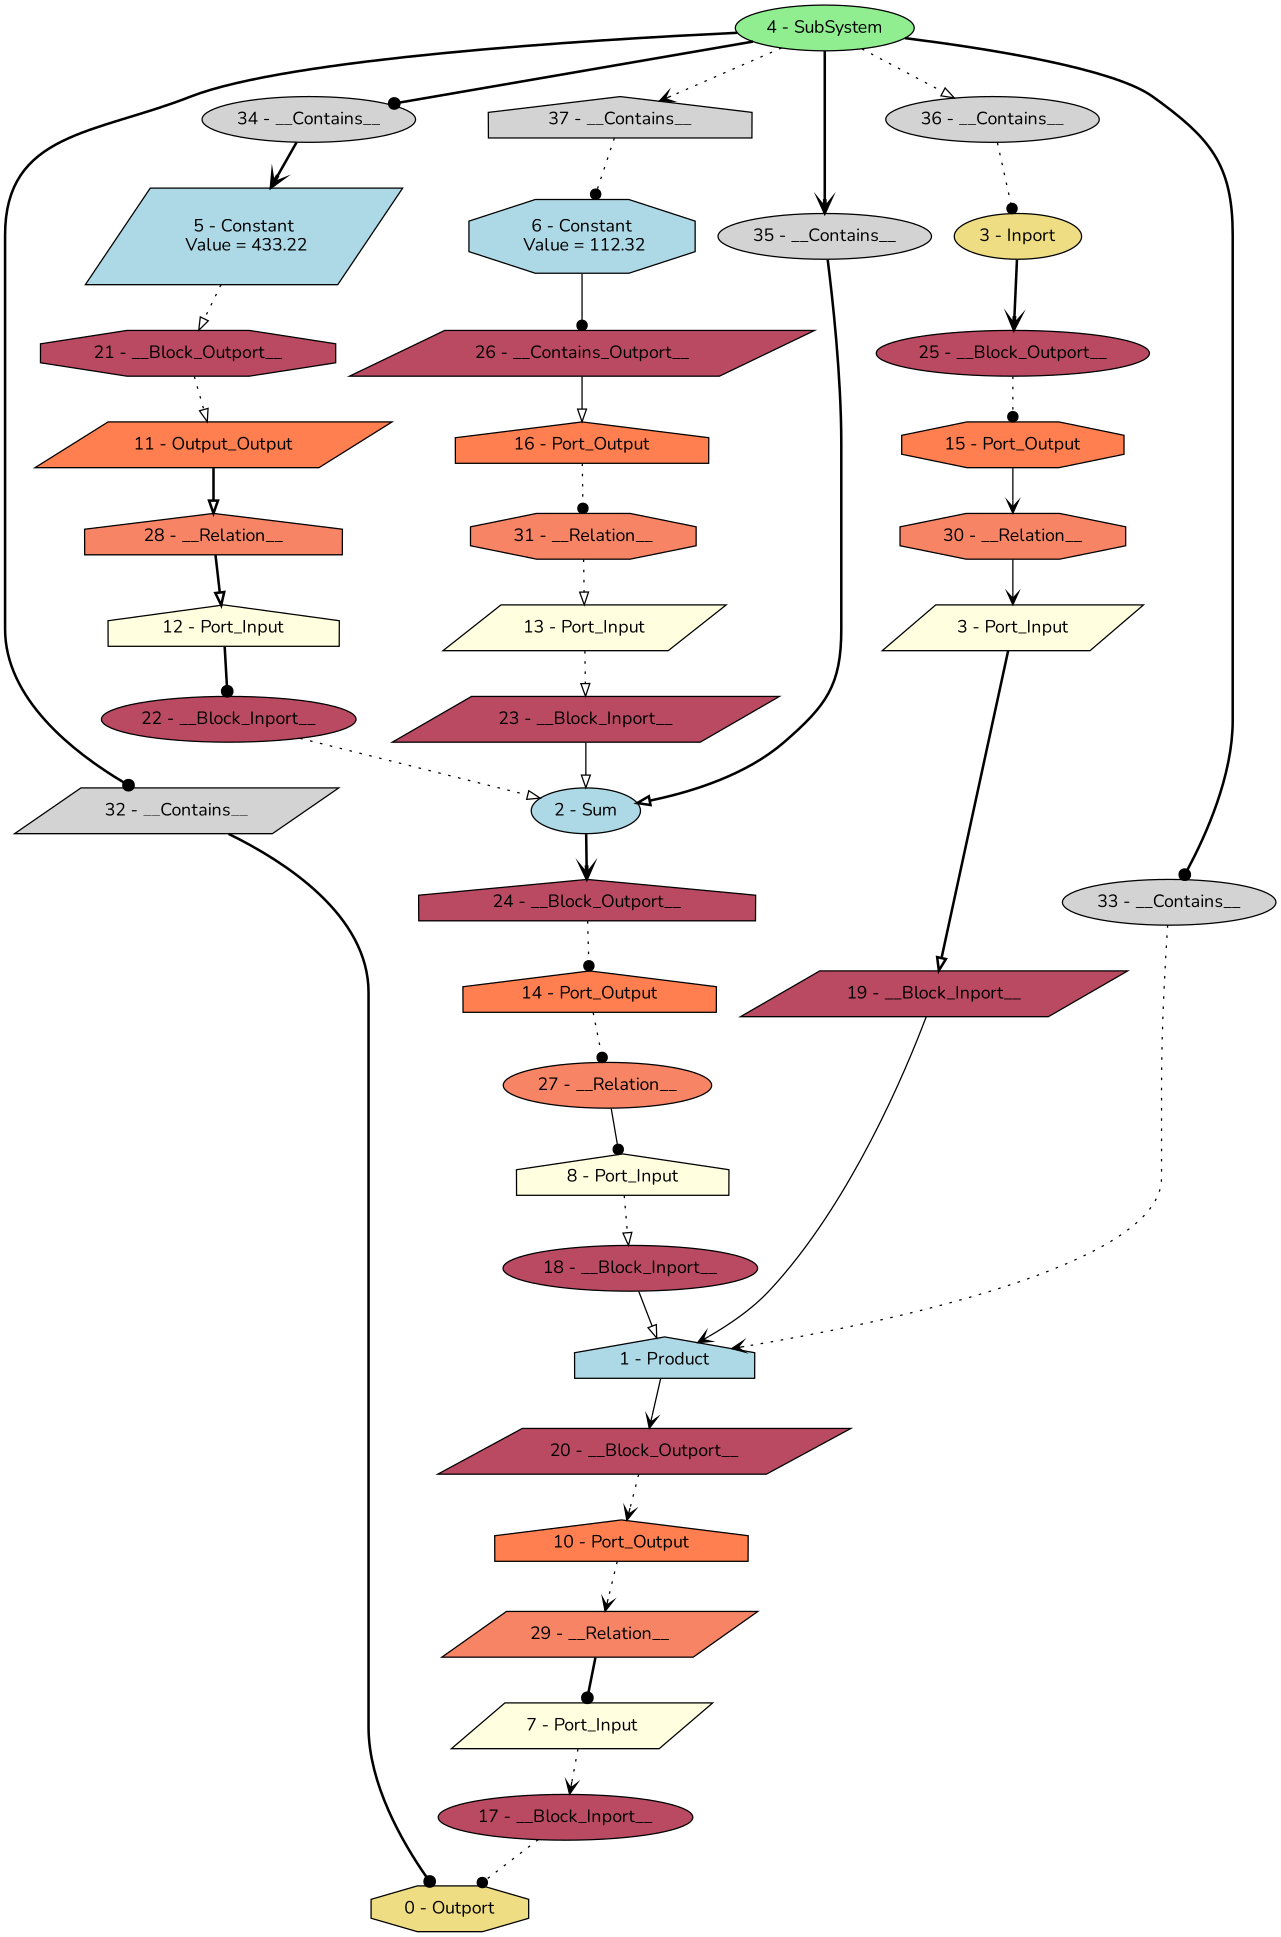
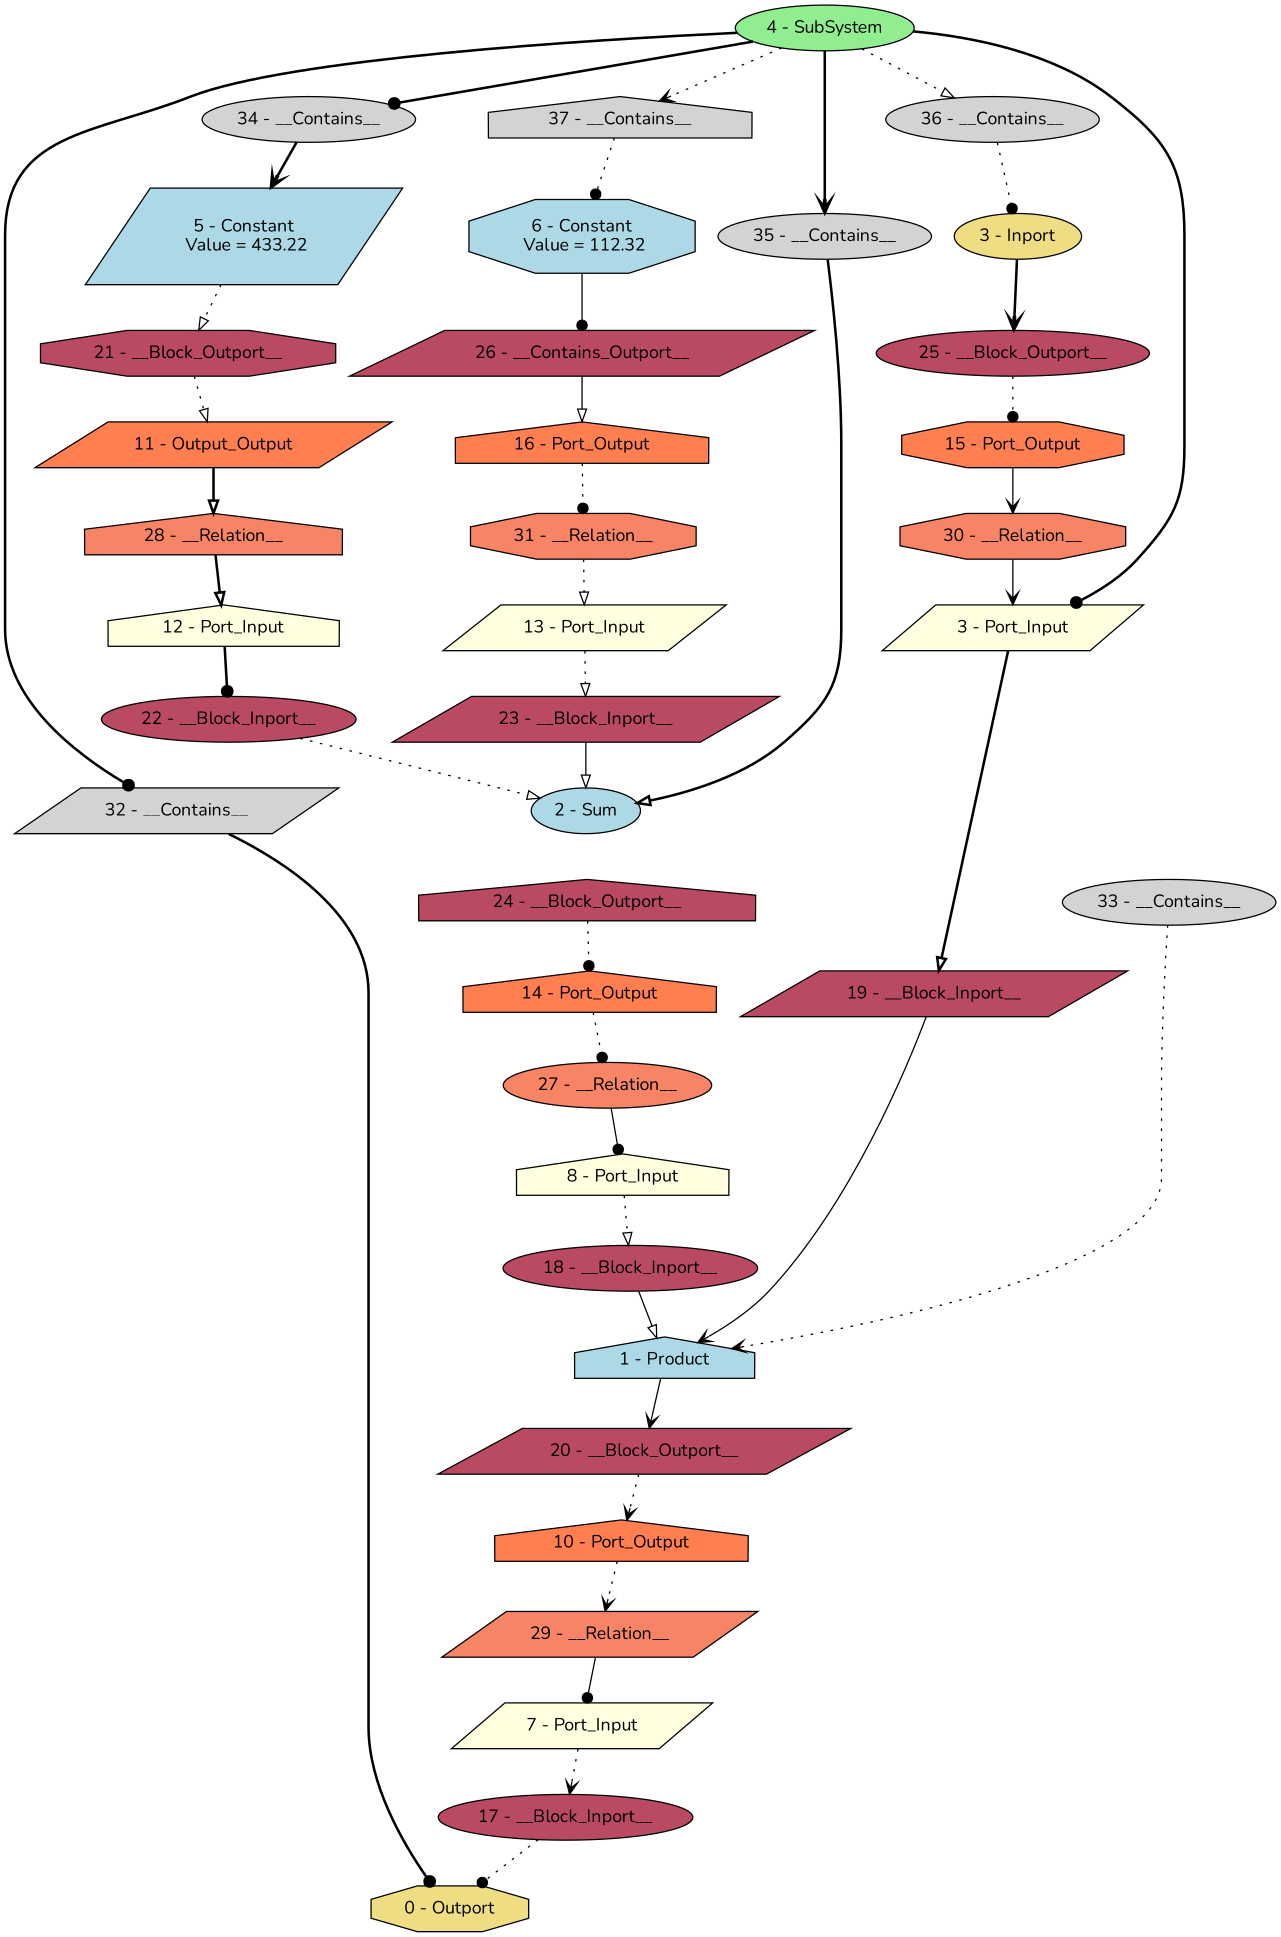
(1233, 344) -> (1184, 251)
(586, 850) -> none
(592, 1675) -> (592, 1675)
